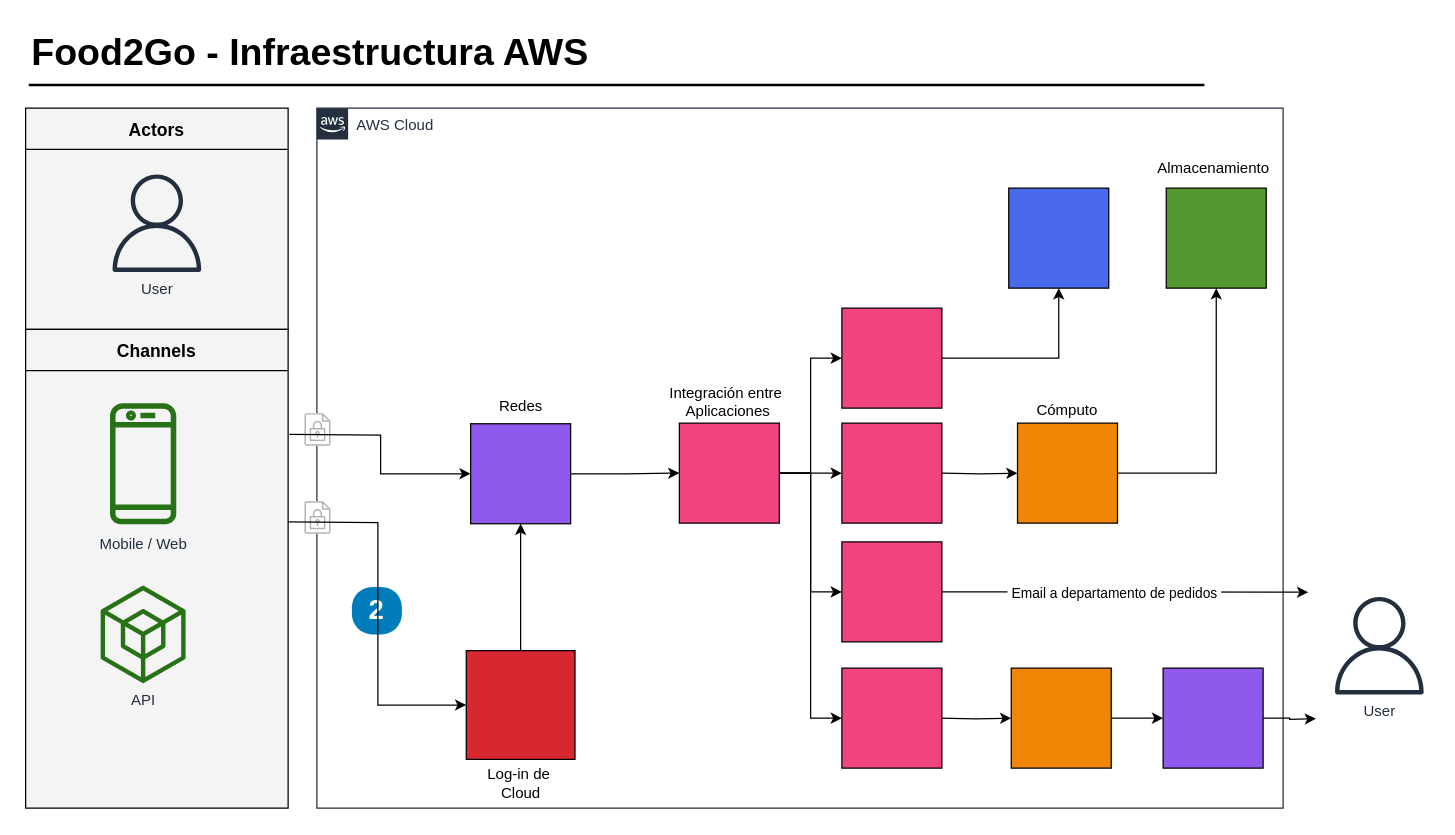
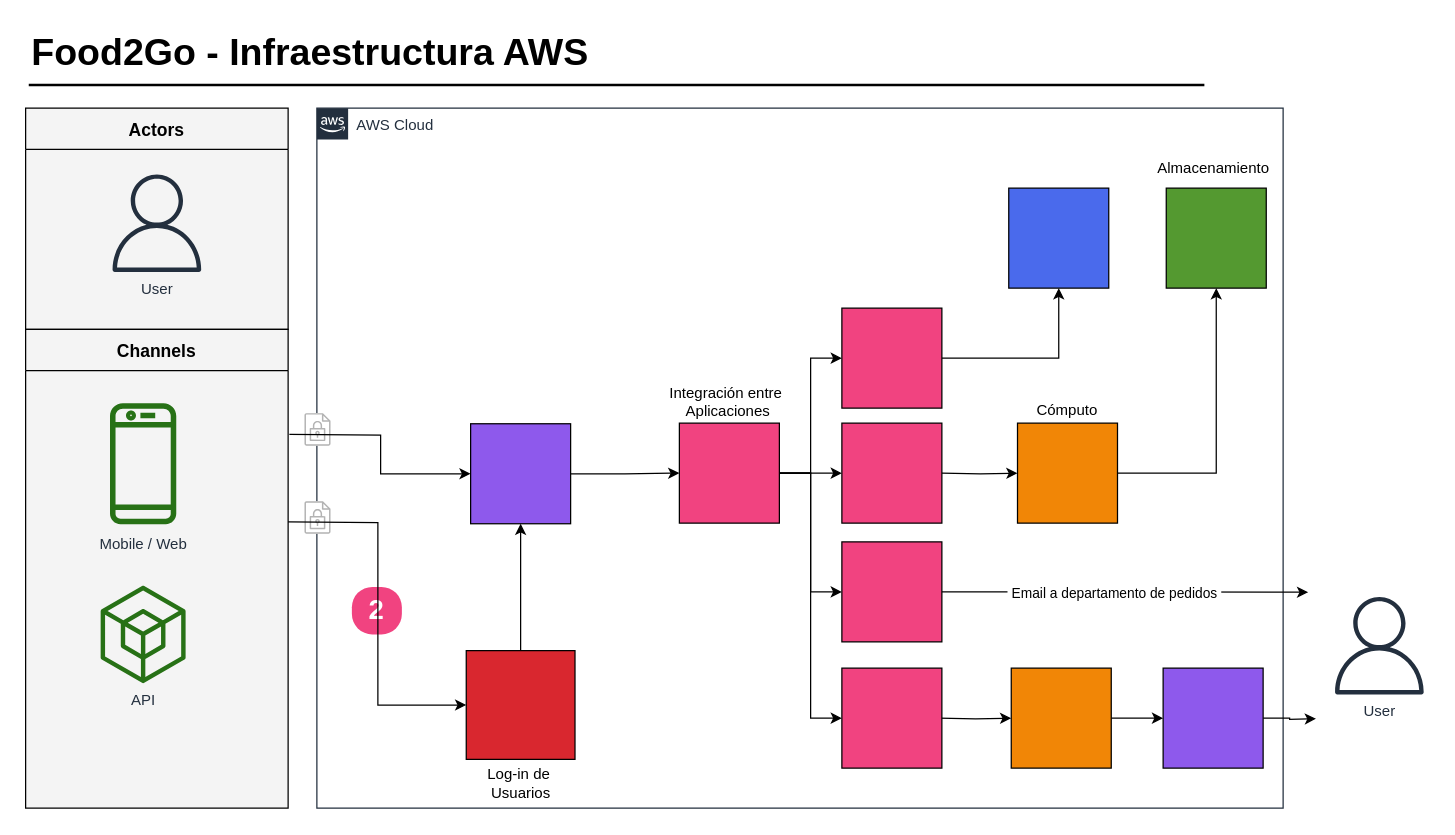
(521, 407) -> none
(377, 611) -> (377, 611)
(521, 783) -> (521, 783)
